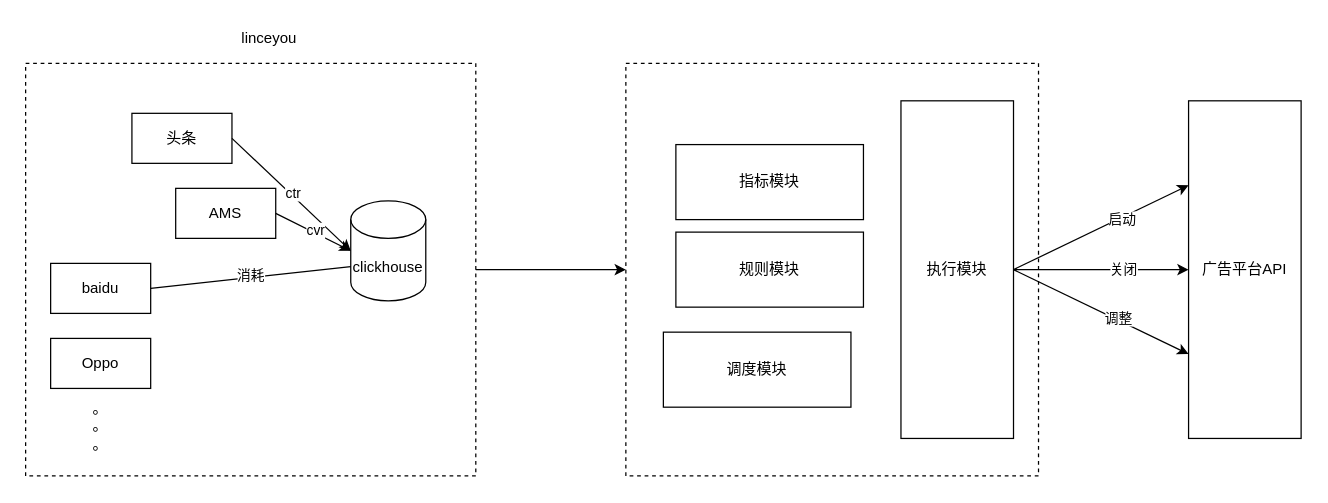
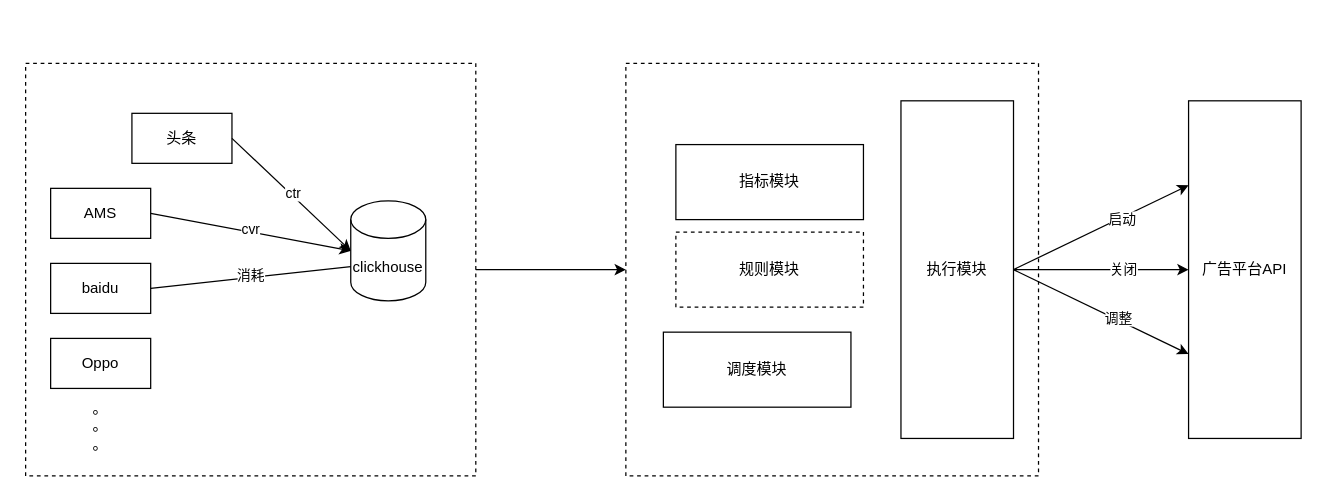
(269, 38) -> none
(226, 213) -> (101, 213)
(769, 269) -> (769, 269)
